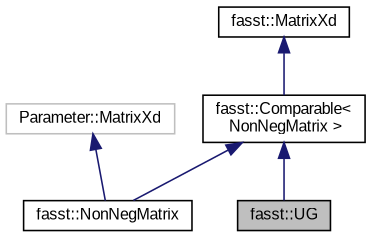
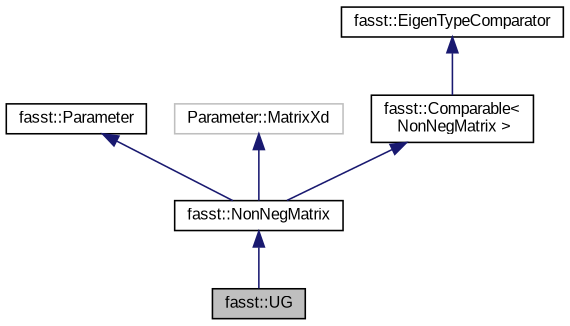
(284, 22) -> (452, 22)
none -> (76, 119)
(284, 179) -> (259, 268)
